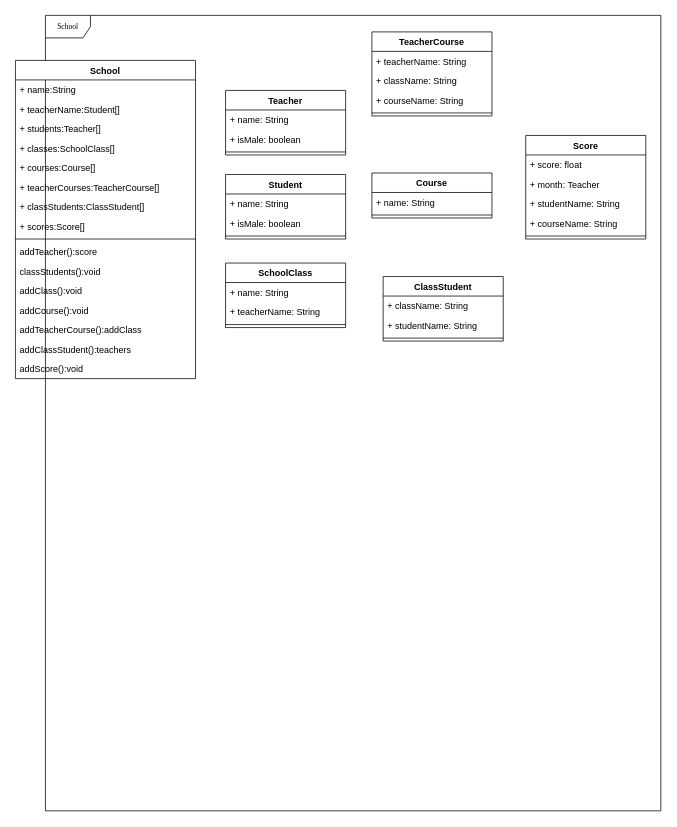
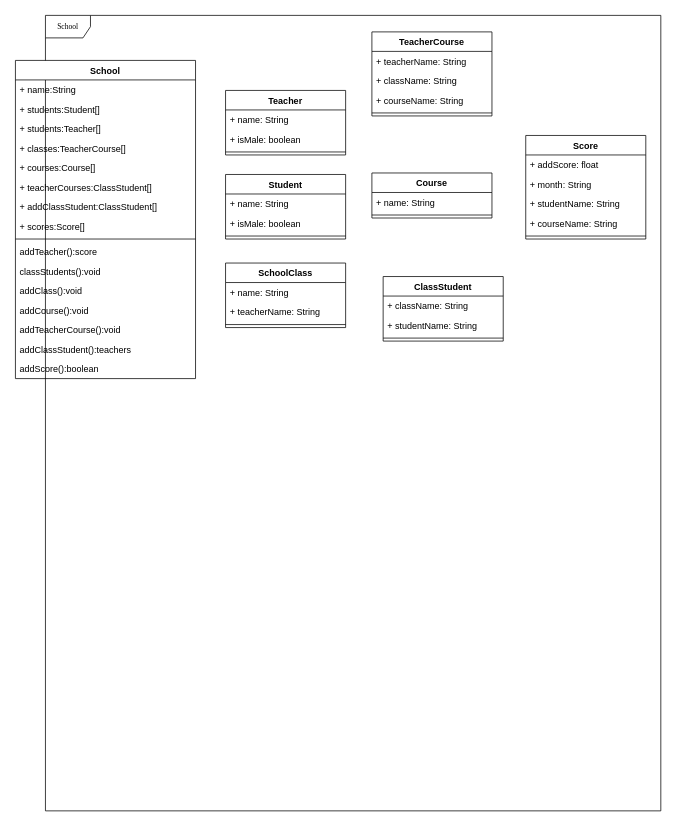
(75, 110) -> (68, 110)
(72, 149) -> (79, 149)
(560, 165) -> (568, 165)
(566, 185) -> (563, 185)
(98, 188) -> (94, 188)
(90, 207) -> (95, 207)
(85, 330) -> (75, 330)
(55, 369) -> (63, 369)
